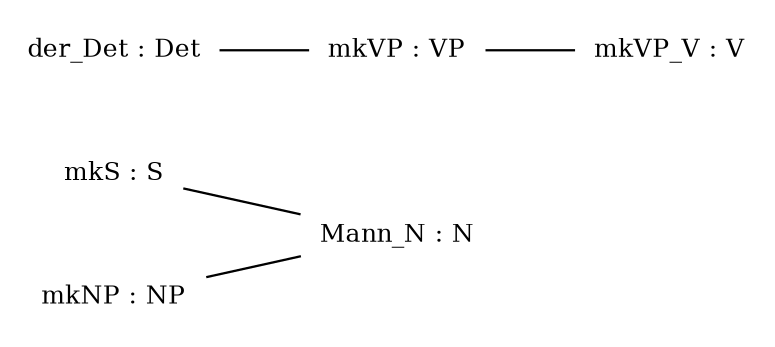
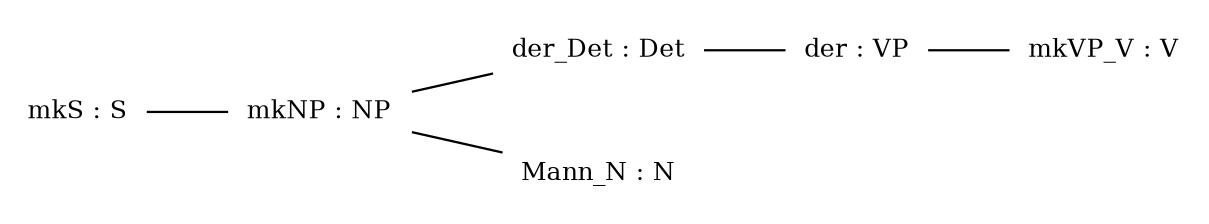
(398, 50) -> (857, 50)
none -> (452, 83)
(242, 201) -> (187, 112)
